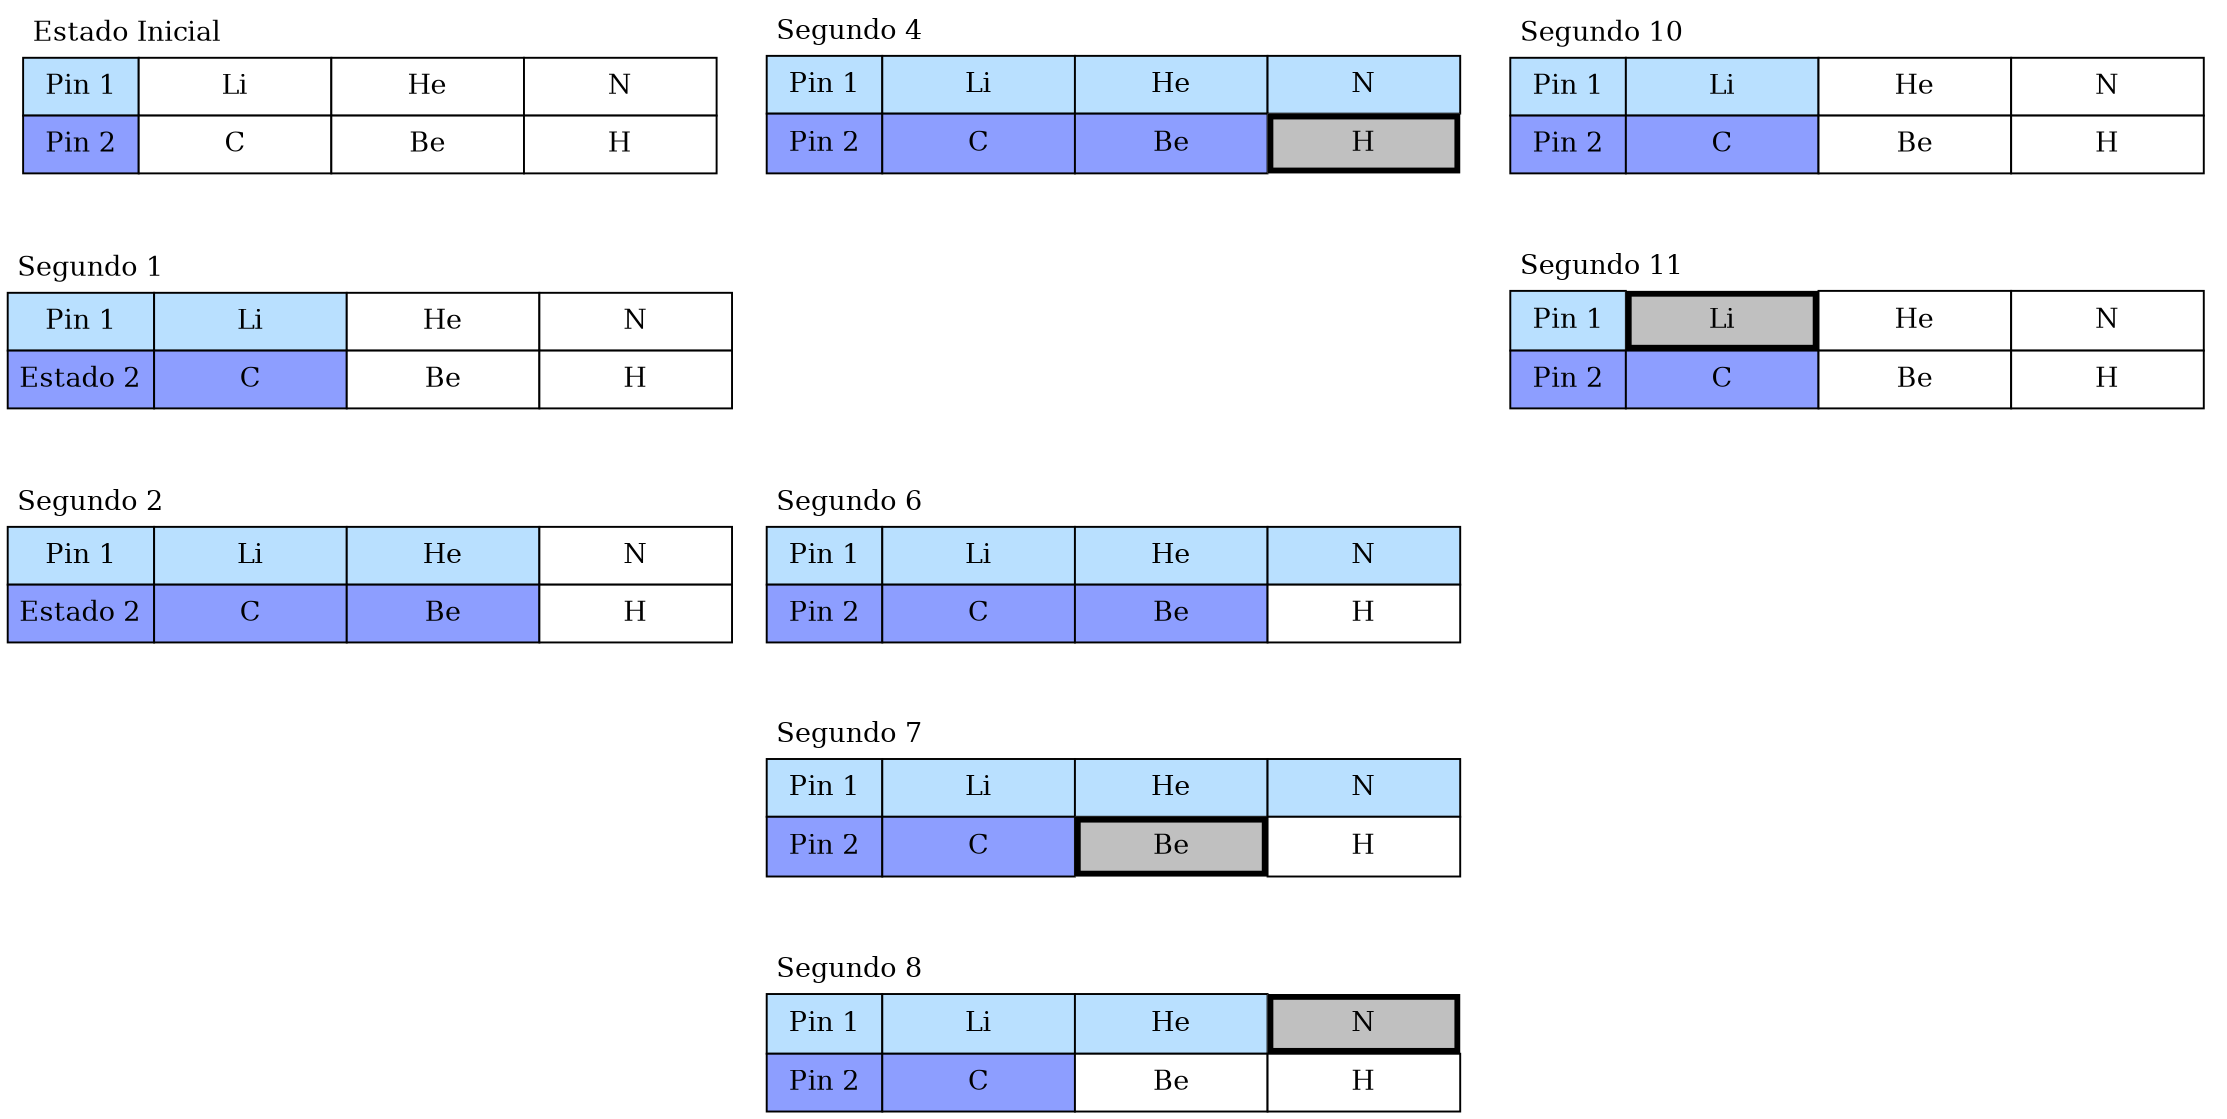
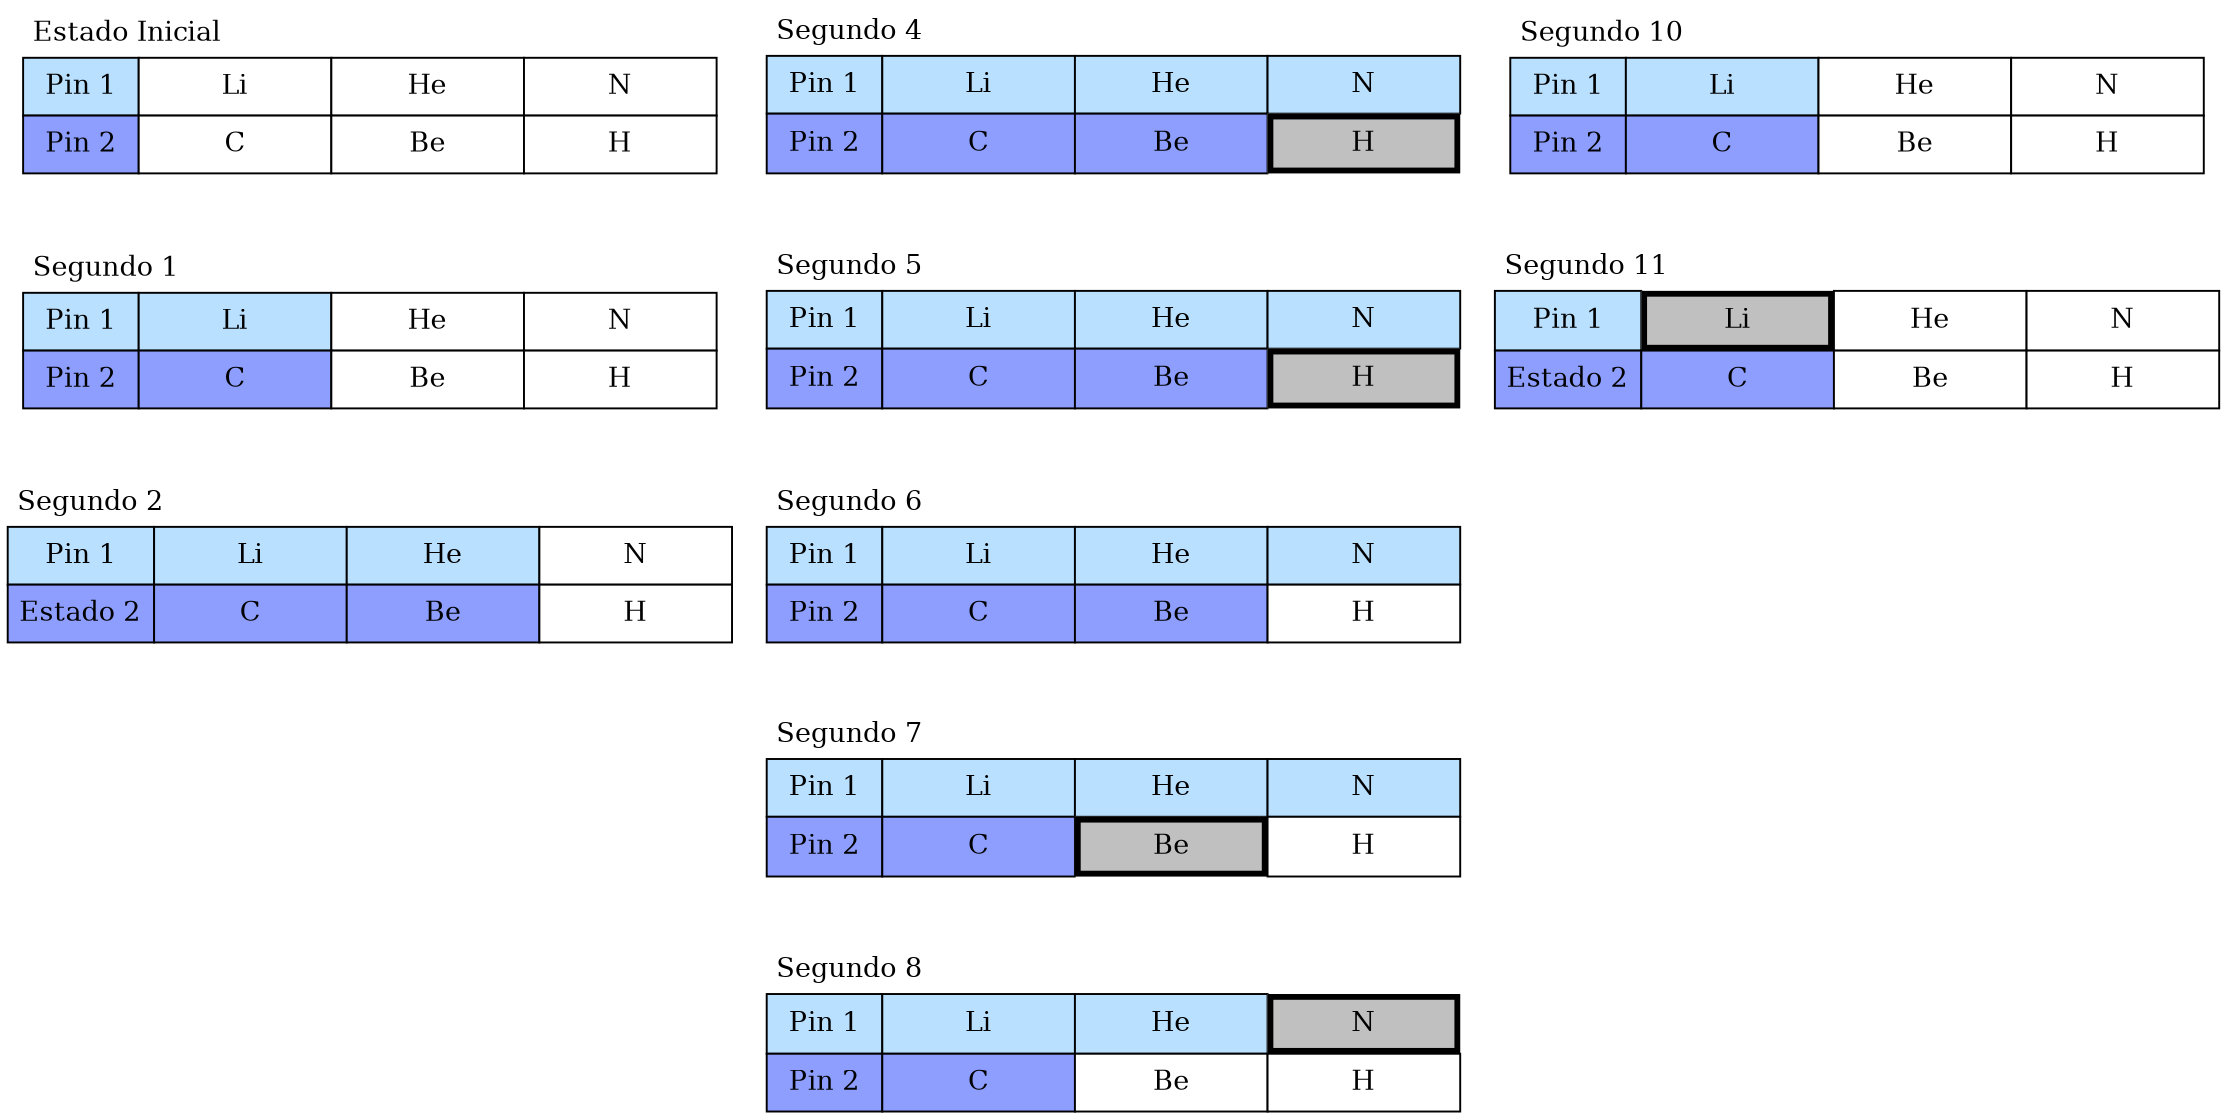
none -> (1113, 326)
(81, 379) -> (81, 379)
(1568, 379) -> (1568, 379)
